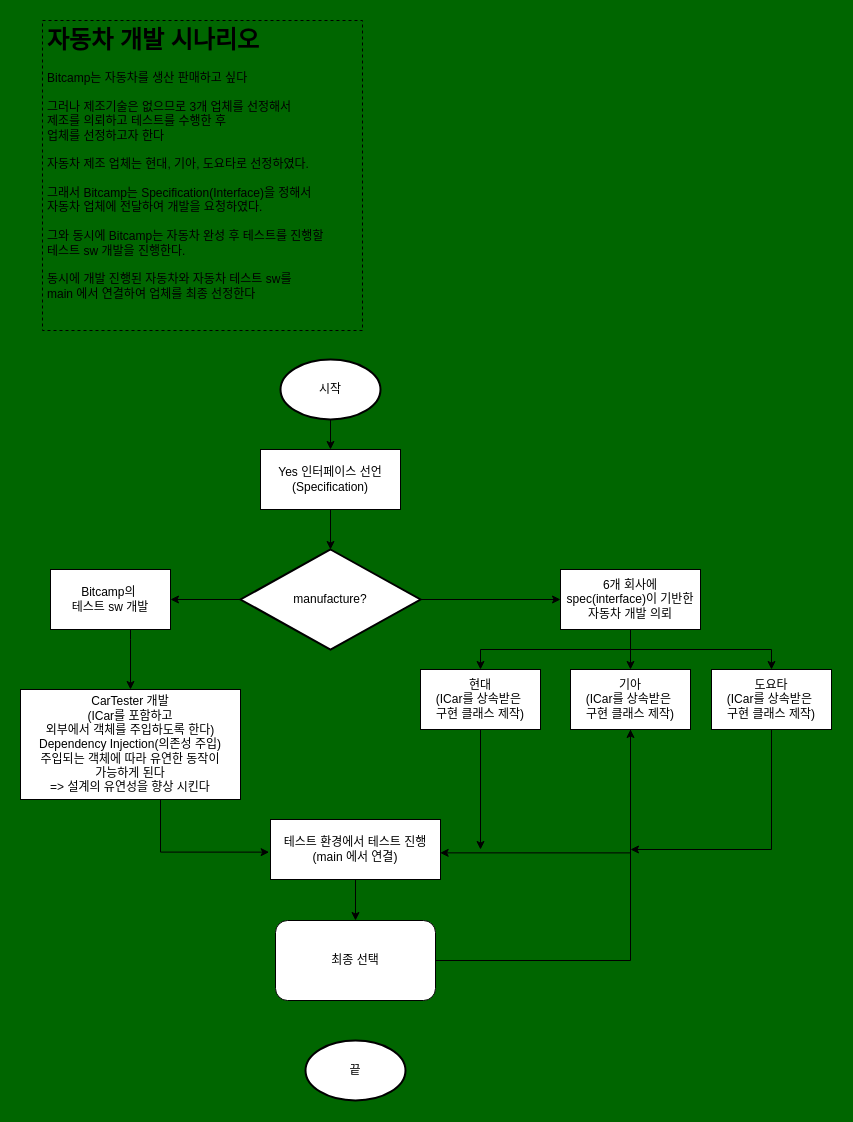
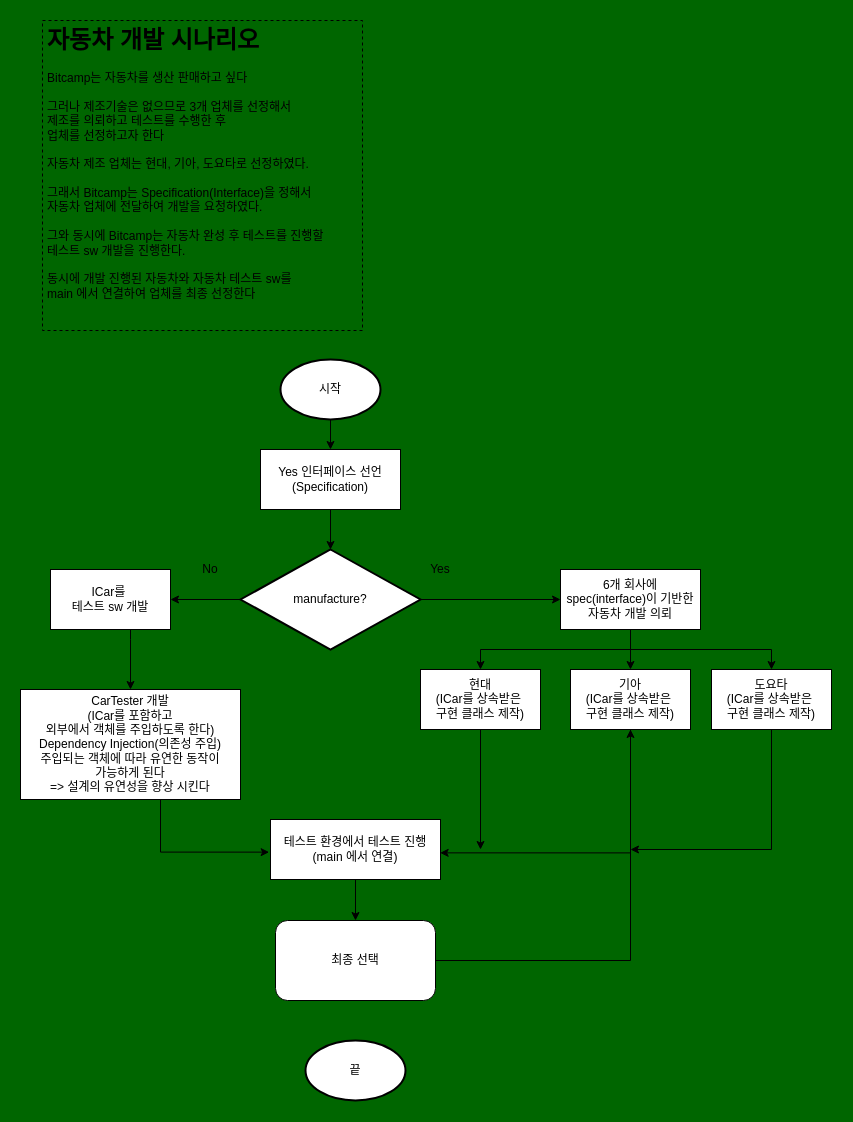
none -> (211, 570)
none -> (441, 570)
(111, 600) -> (111, 600)
